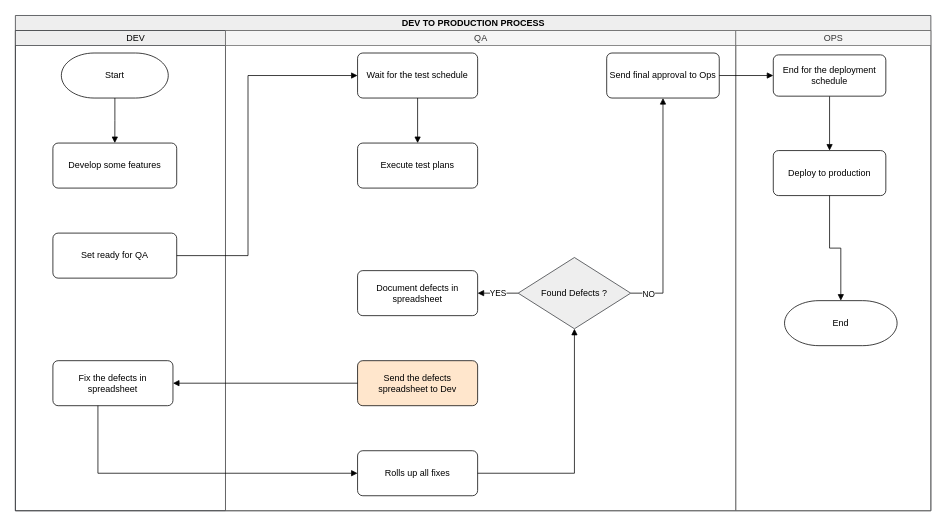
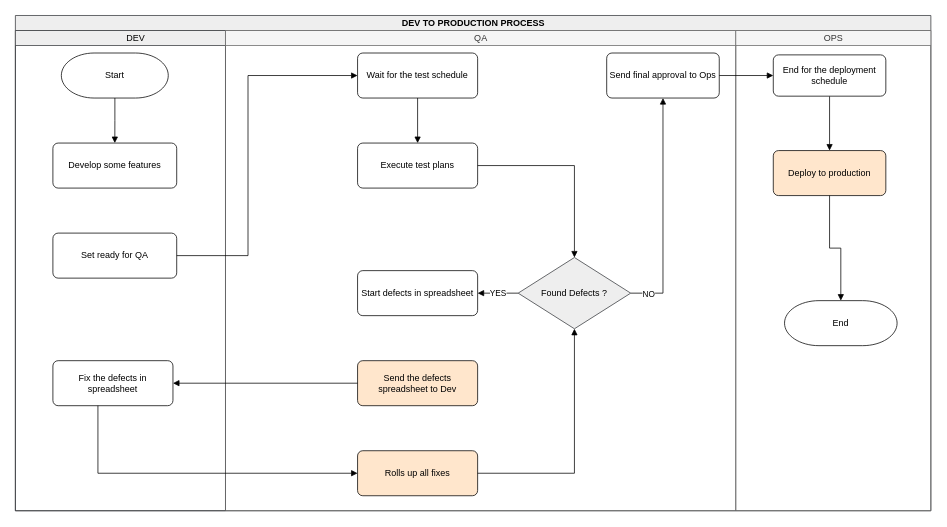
none -> (568, 165)
(829, 173) -> (829, 173)
(417, 293) -> (417, 293)
(417, 473) -> (417, 473)
